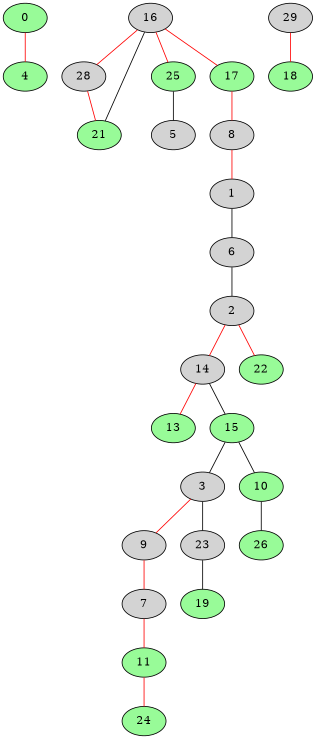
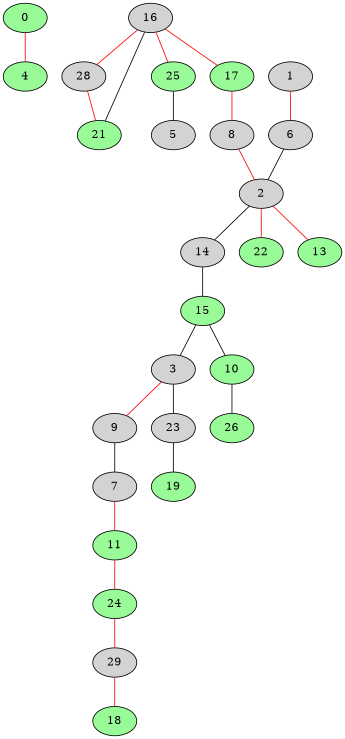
(232, 164) -> (247, 164)
(232, 223) -> (291, 106)
(217, 340) -> (232, 223)
(188, 399) -> (290, 223)
(144, 575) -> (115, 457)
none -> (115, 633)
